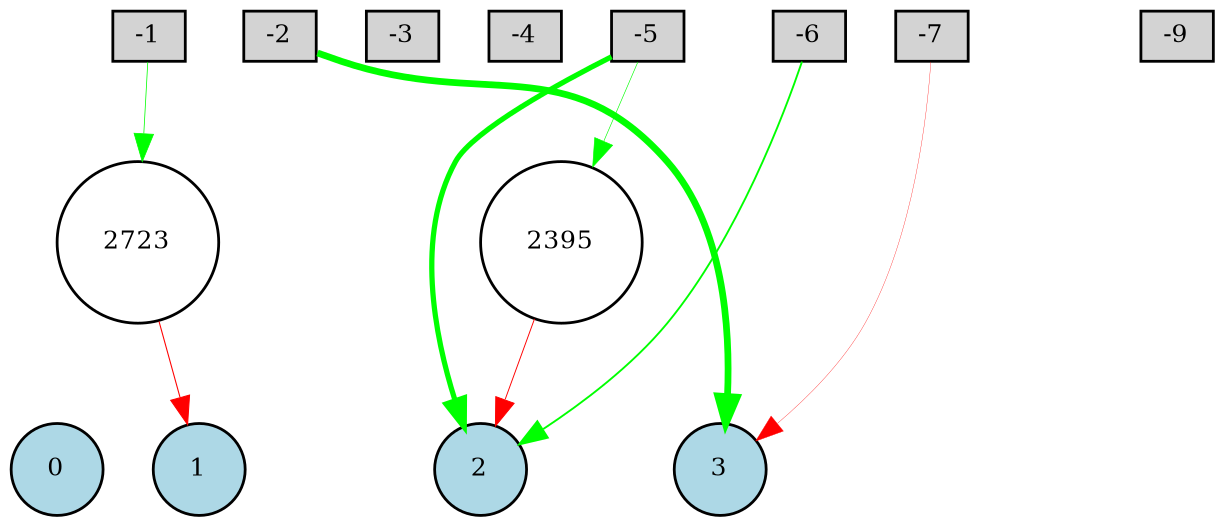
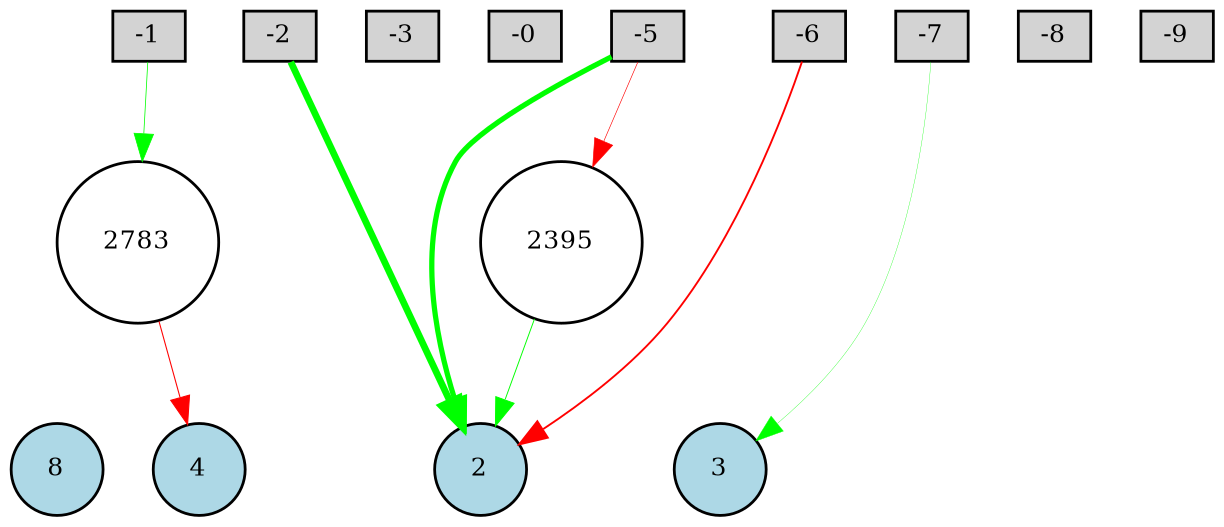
(525, 36) -> (525, 36)
none -> (1055, 36)
(622, 100) -> (621, 102)
(632, 128) -> (370, 231)
(138, 242) -> (138, 242)
(893, 260) -> (893, 260)
(699, 279) -> (705, 269)
(520, 359) -> (520, 359)
(57, 469) -> (57, 469)
(199, 469) -> (199, 469)
